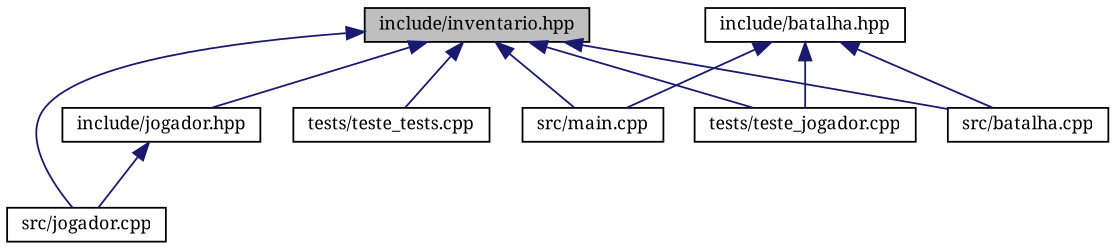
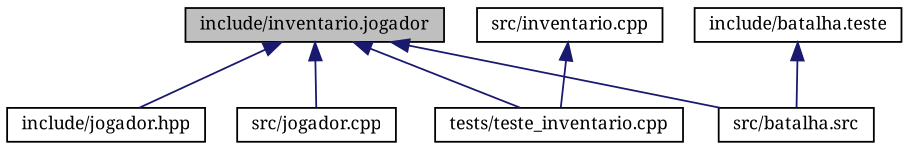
(477, 25) -> (315, 25)
none -> (570, 25)
(805, 25) -> (798, 25)
(391, 125) -> (559, 125)
(593, 125) -> none
(805, 125) -> none
(1028, 125) -> (796, 125)
(118, 182) -> none
